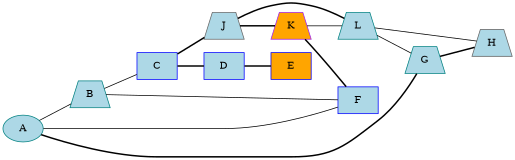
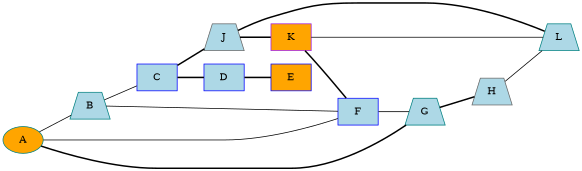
(291, 26) -> (291, 37)
(394, 44) -> (394, 112)
(23, 129) -> (23, 140)
